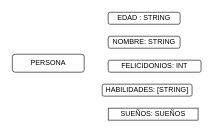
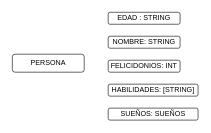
(155, 66) -> (144, 66)
(147, 90) -> (153, 90)
(153, 114) -> (153, 114)
